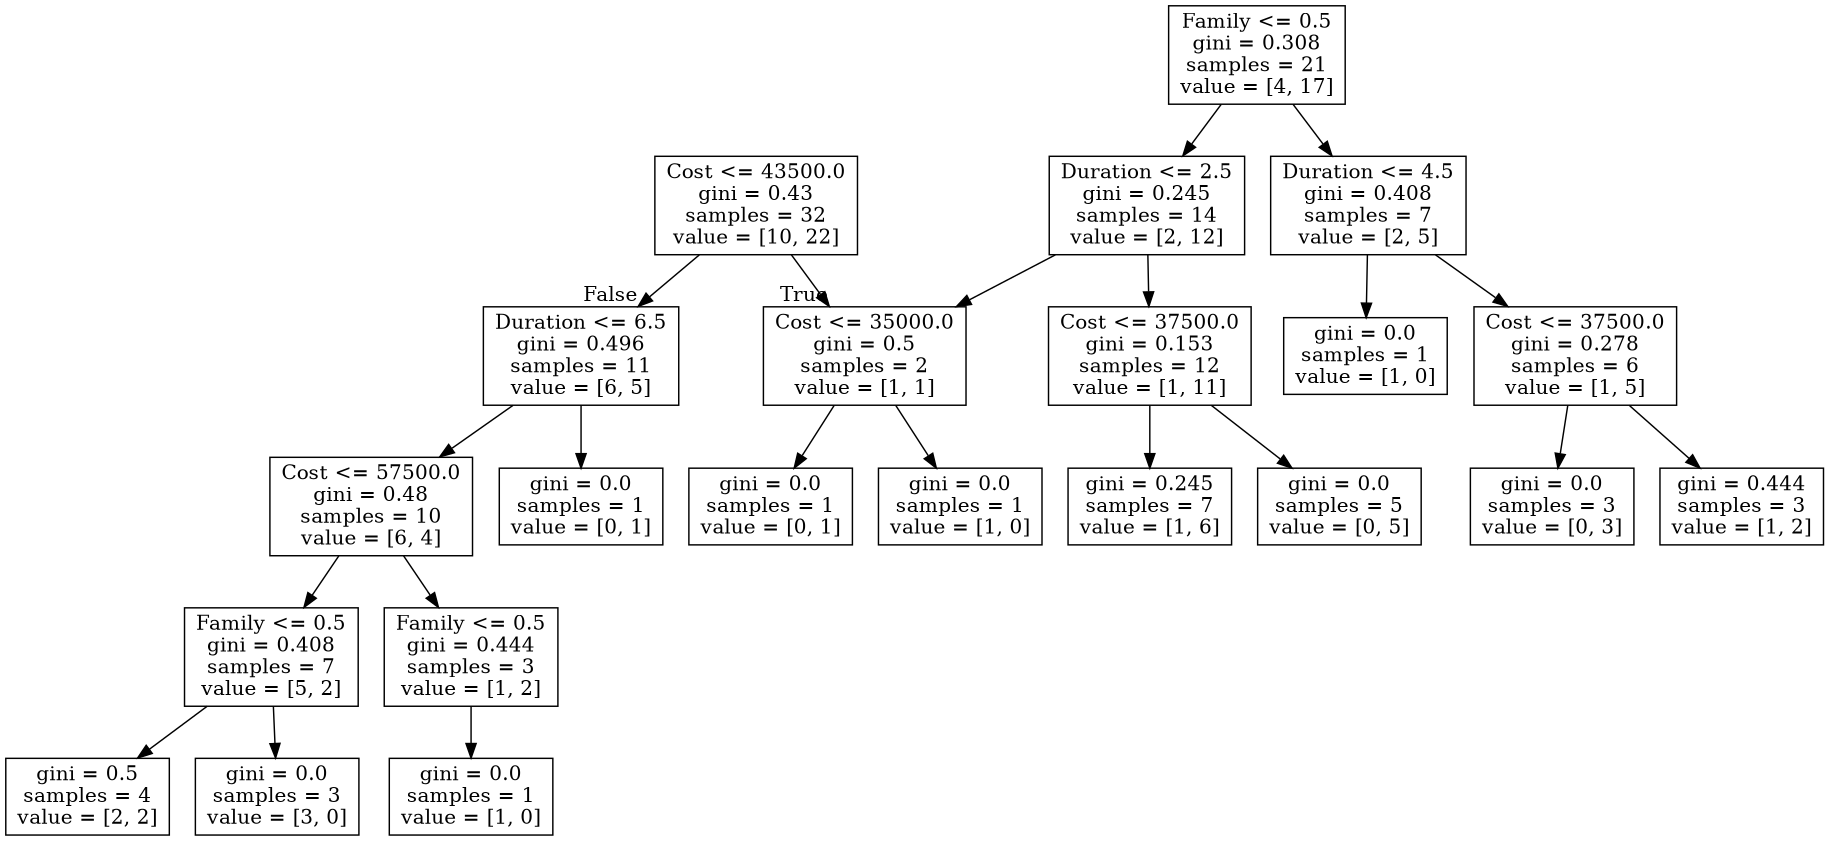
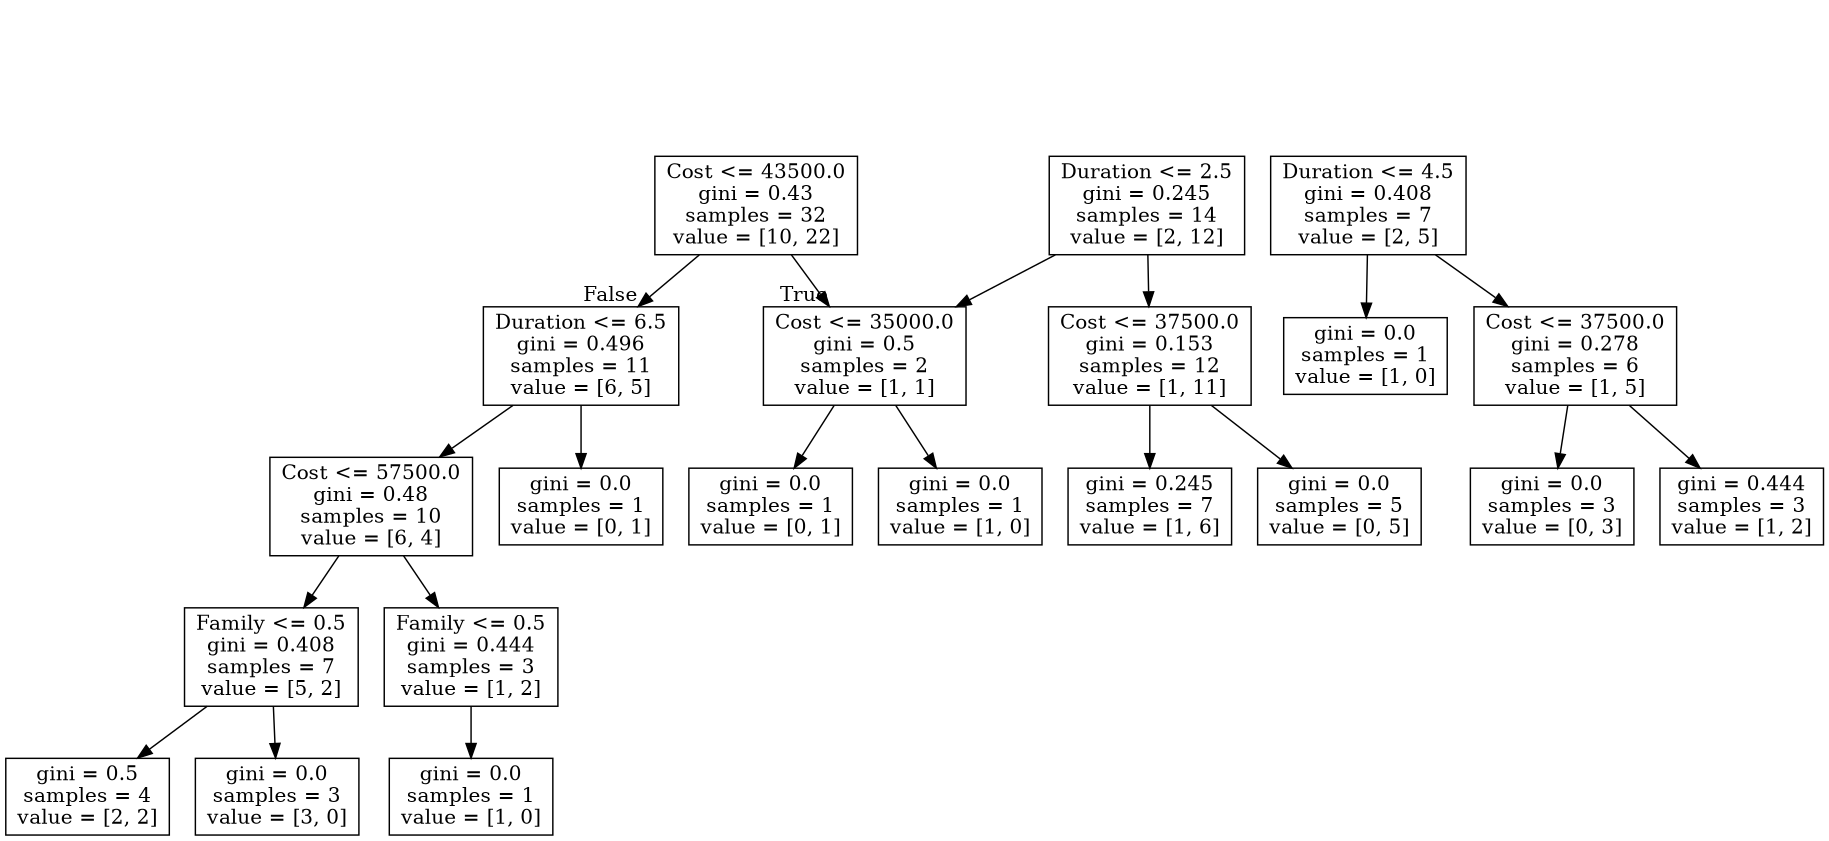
(1257, 55) -> none
